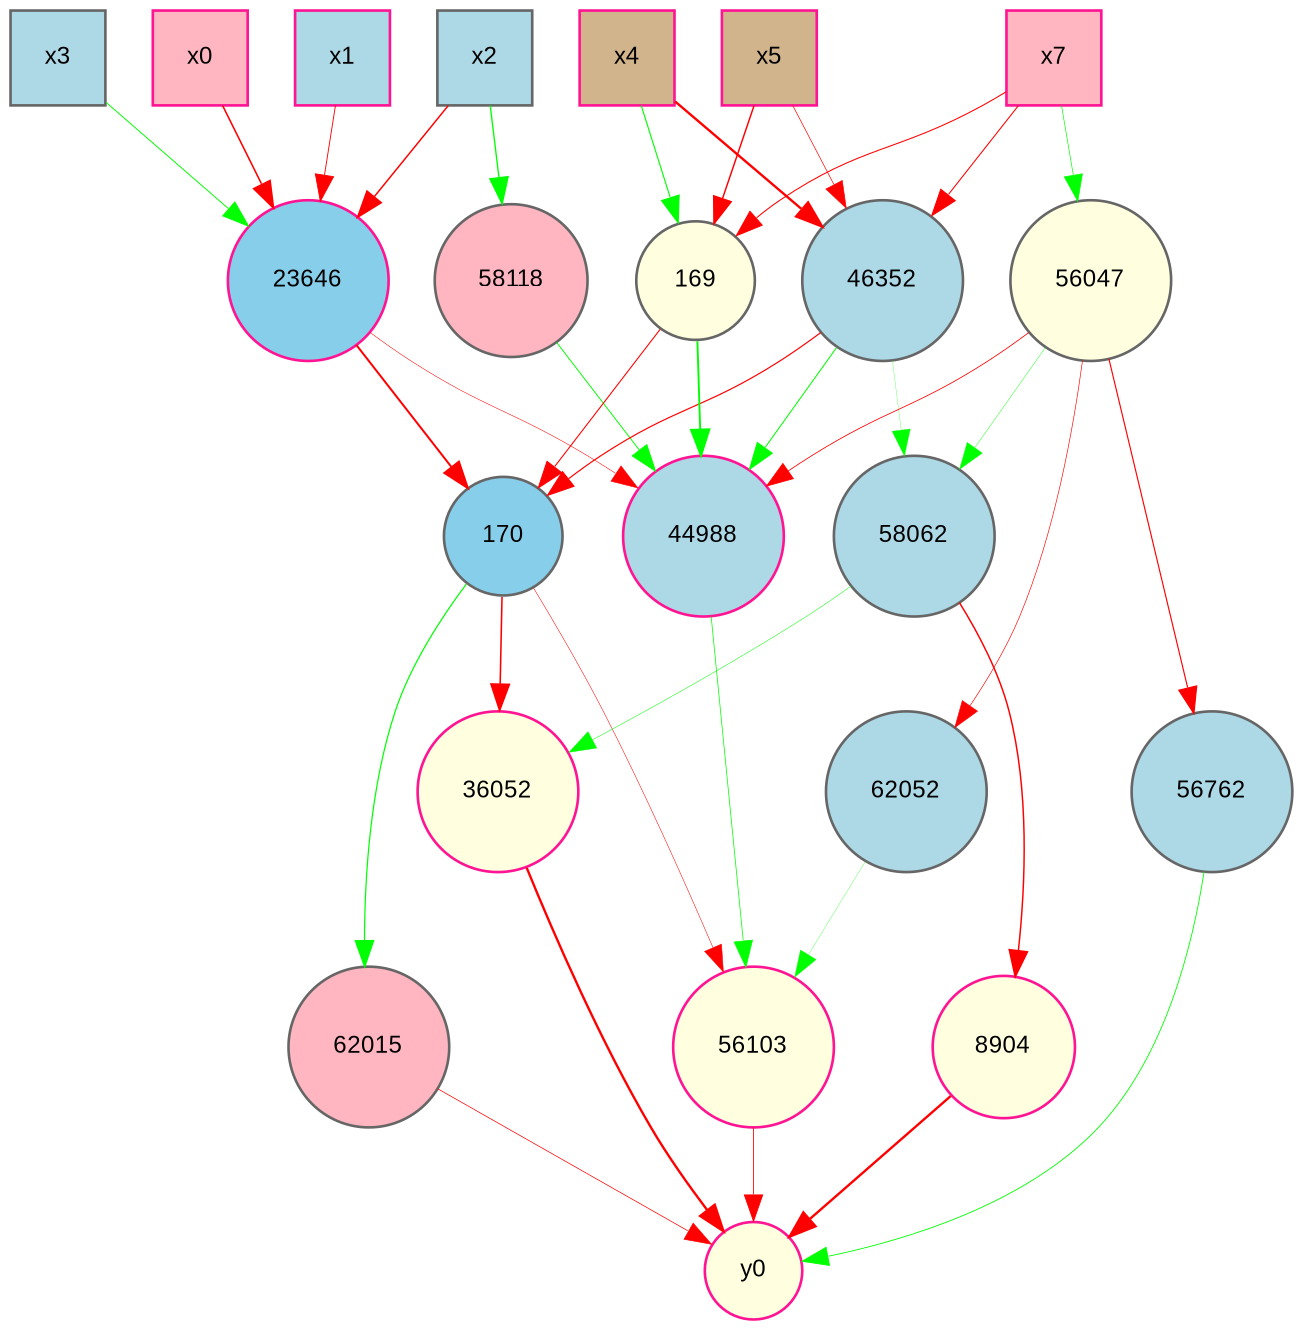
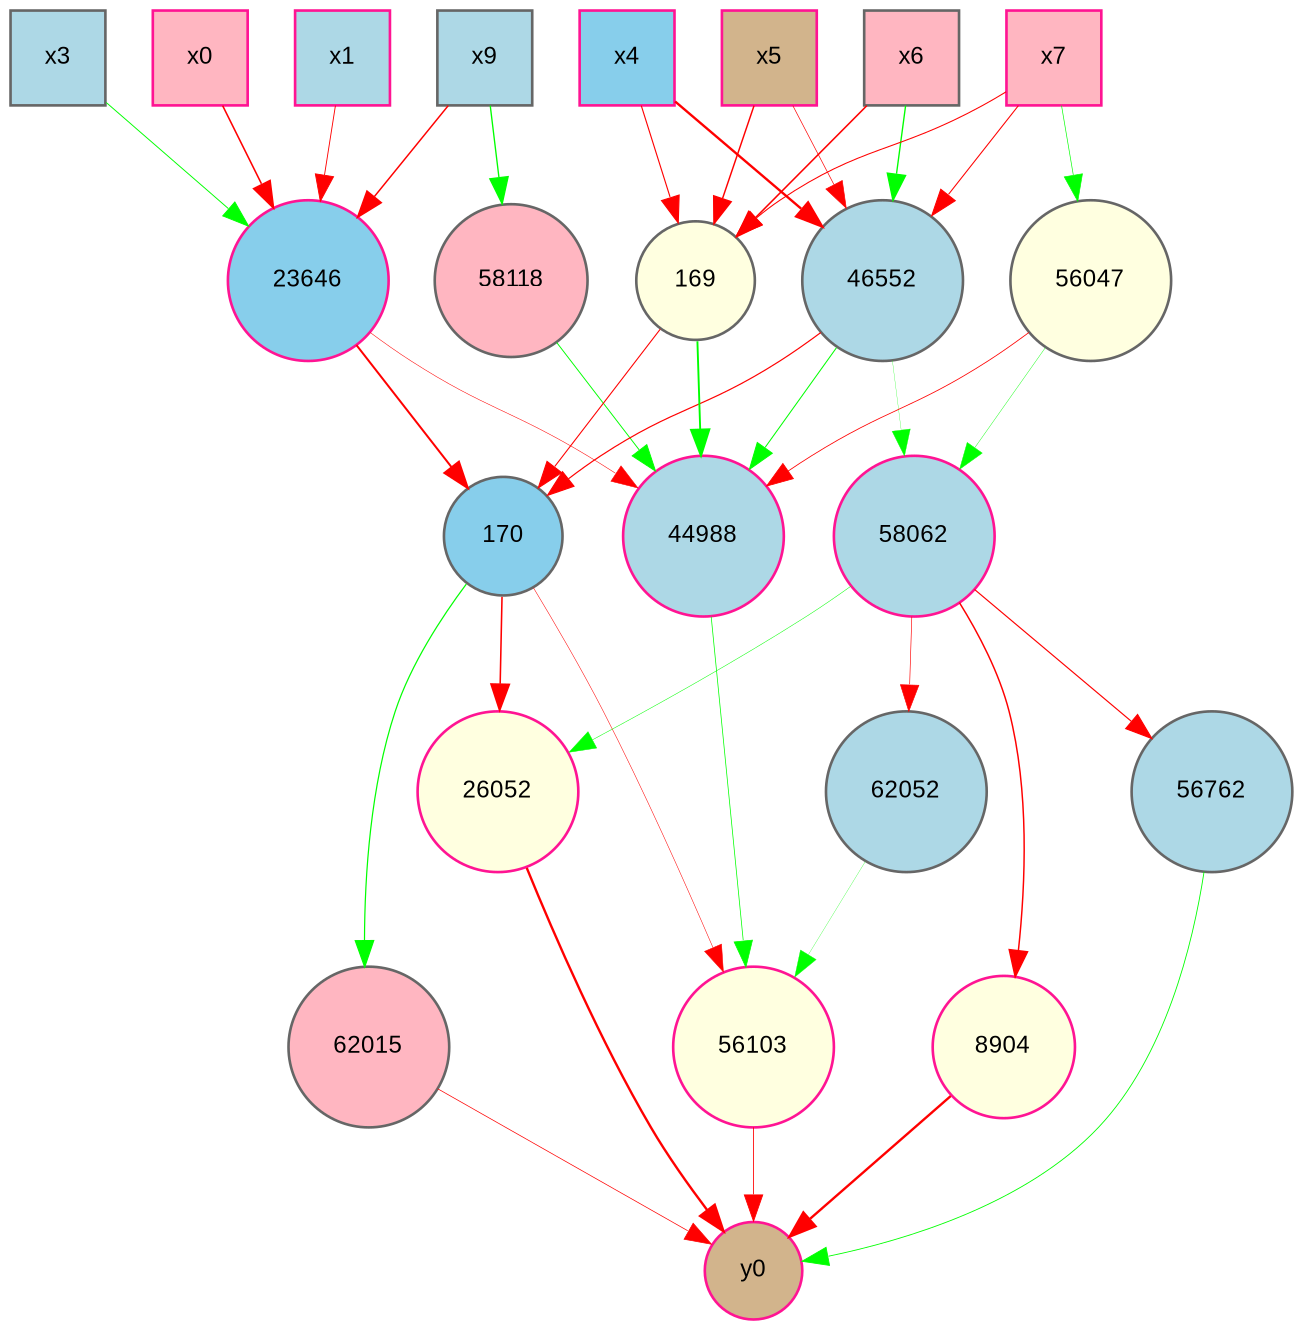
(485, 58) -> (485, 58)
(627, 58) -> (627, 58)
none -> (912, 58)
(656, 151) -> (656, 151)
(883, 281) -> (883, 281)
(1148, 523) -> (1053, 655)
(914, 536) -> (914, 536)
(1046, 540) -> (911, 650)
(498, 792) -> (498, 792)
(754, 1271) -> (754, 1271)
